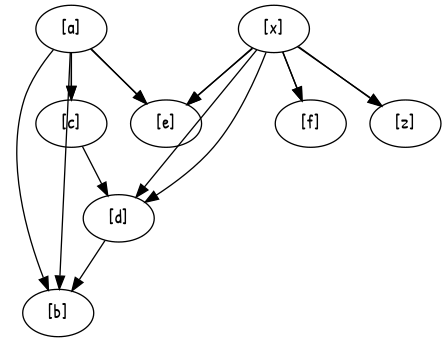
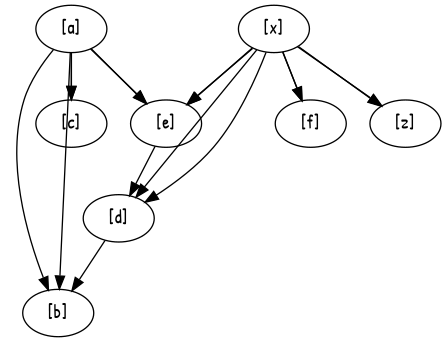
(92, 165) -> (145, 165)
